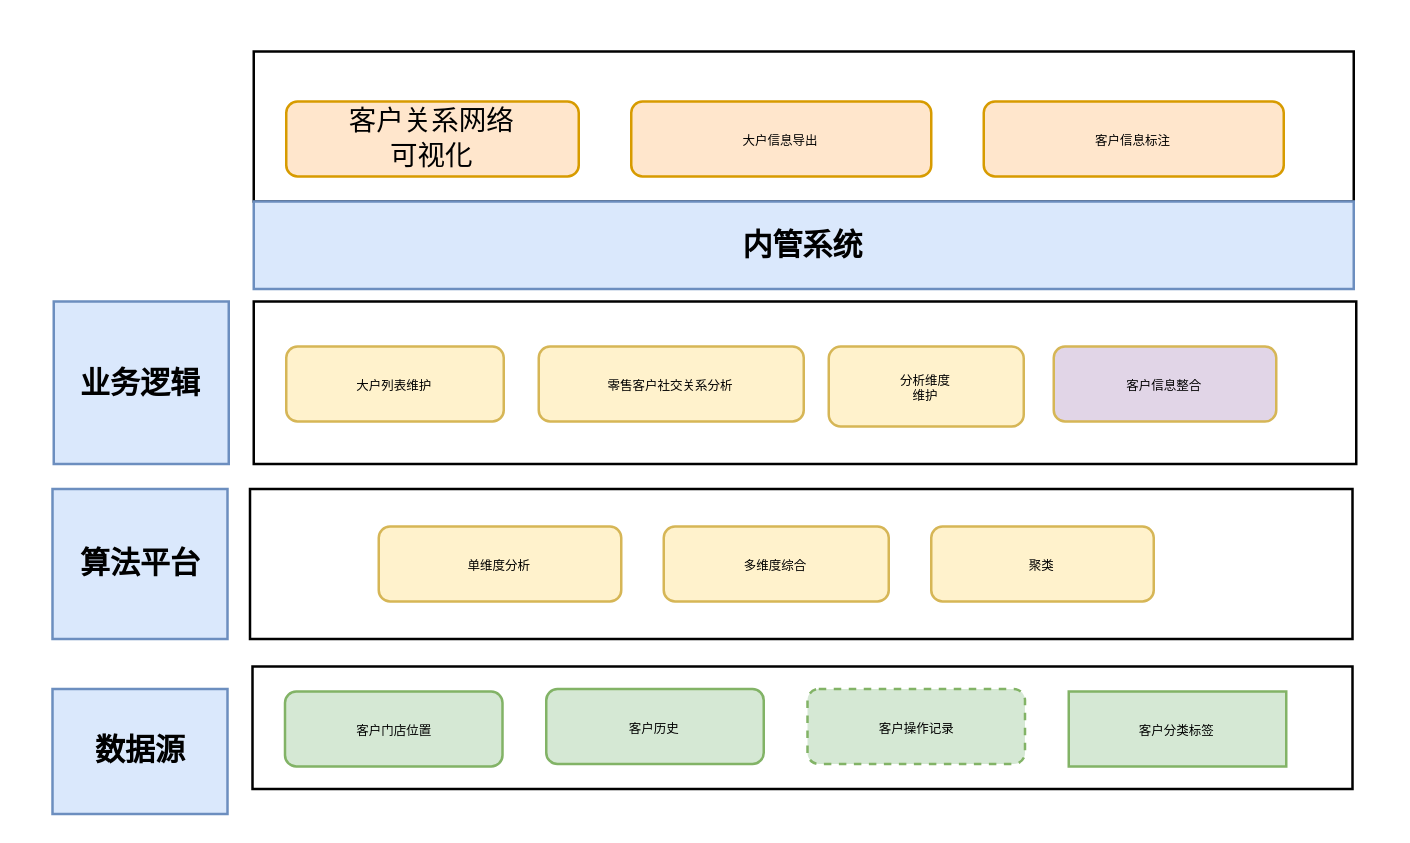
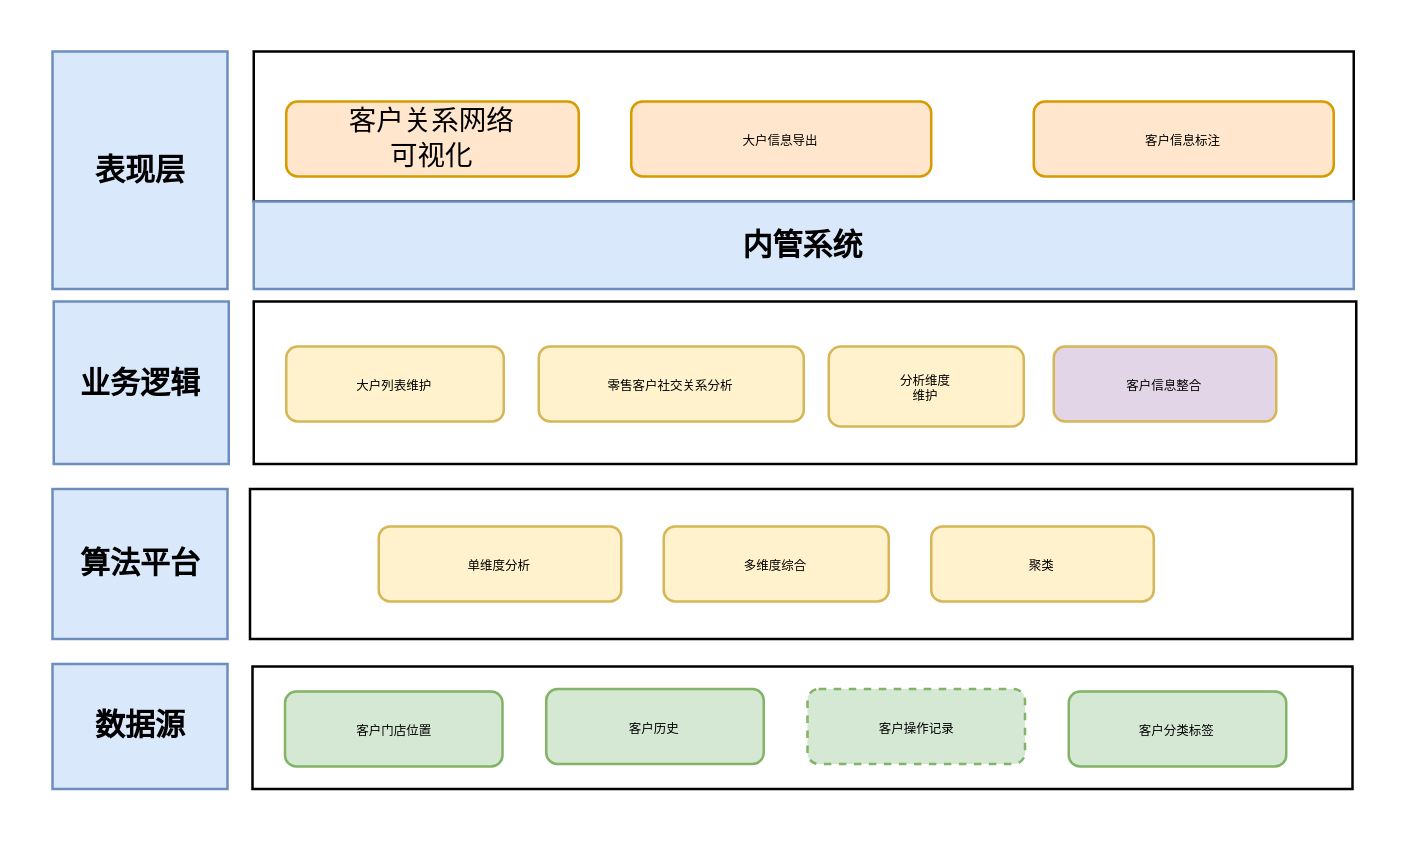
(1134, 139) -> (1184, 139)
none -> (140, 170)
(1178, 729) -> (1178, 729)
(140, 751) -> (140, 726)
